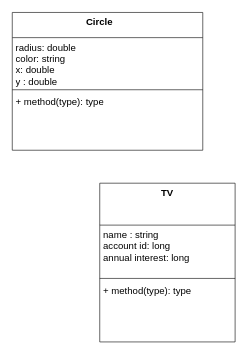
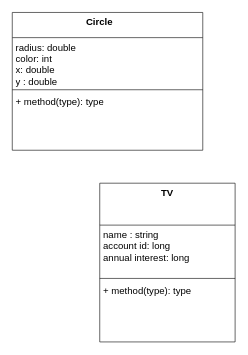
(49, 65) -> (49, 65)
